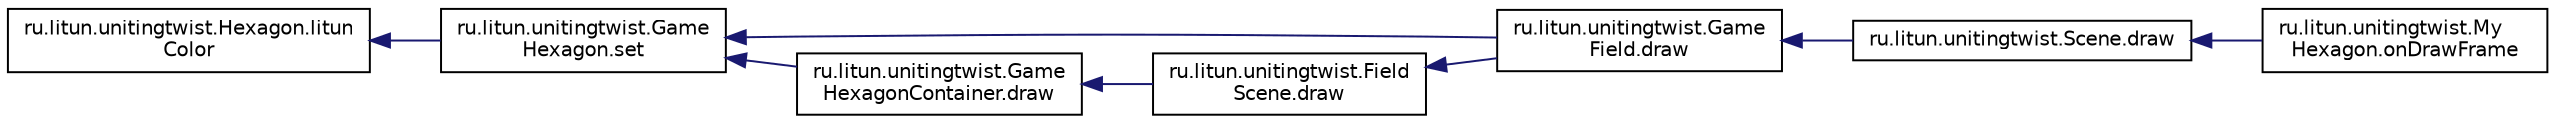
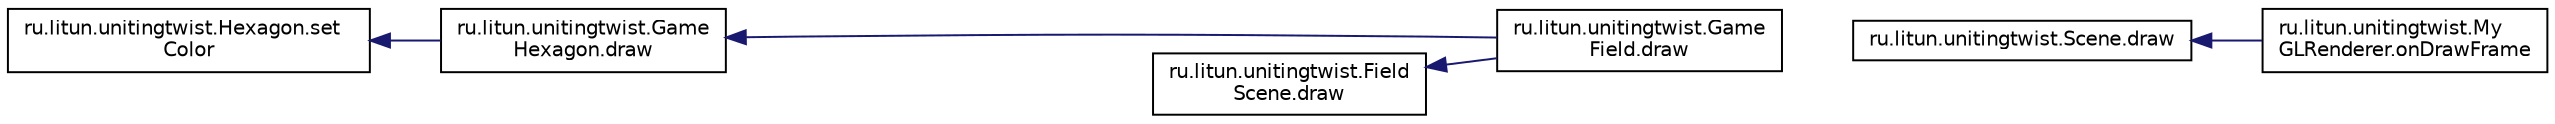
(189, 41) -> (189, 41)
(583, 41) -> (583, 41)
(1828, 41) -> none
(2405, 41) -> (2405, 41)
(939, 84) -> none
